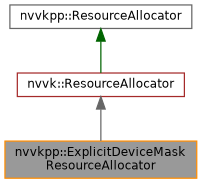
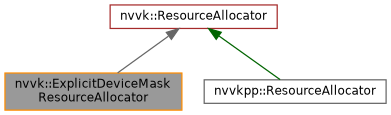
(101, 57) -> (250, 58)
(101, 160) -> (93, 92)
